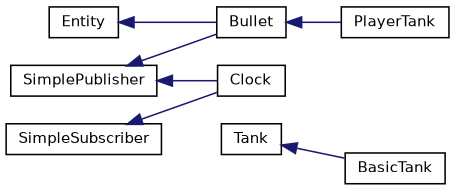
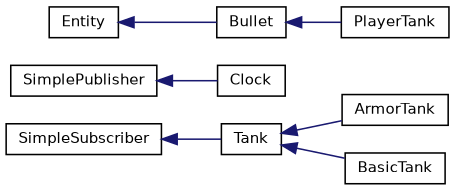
(179, 47) -> none
(180, 106) -> (199, 139)
none -> (395, 110)
